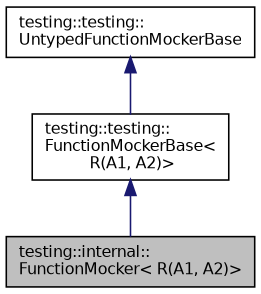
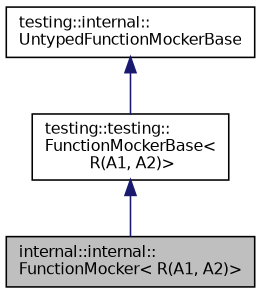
(130, 32) -> (130, 32)
(130, 262) -> (130, 262)
